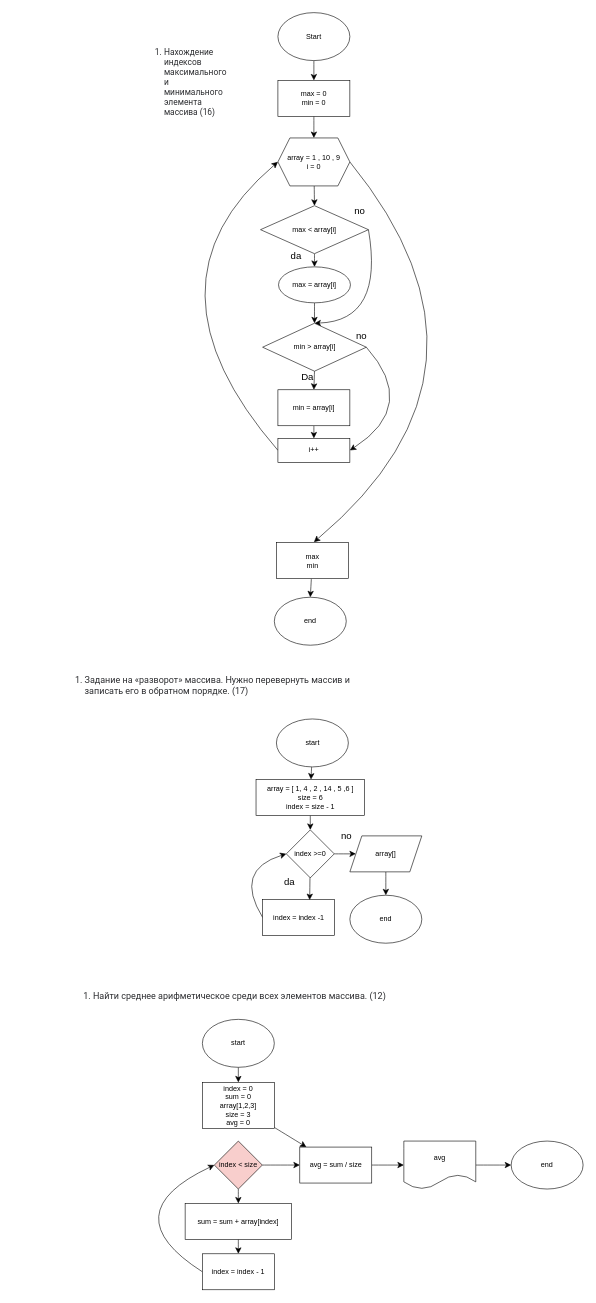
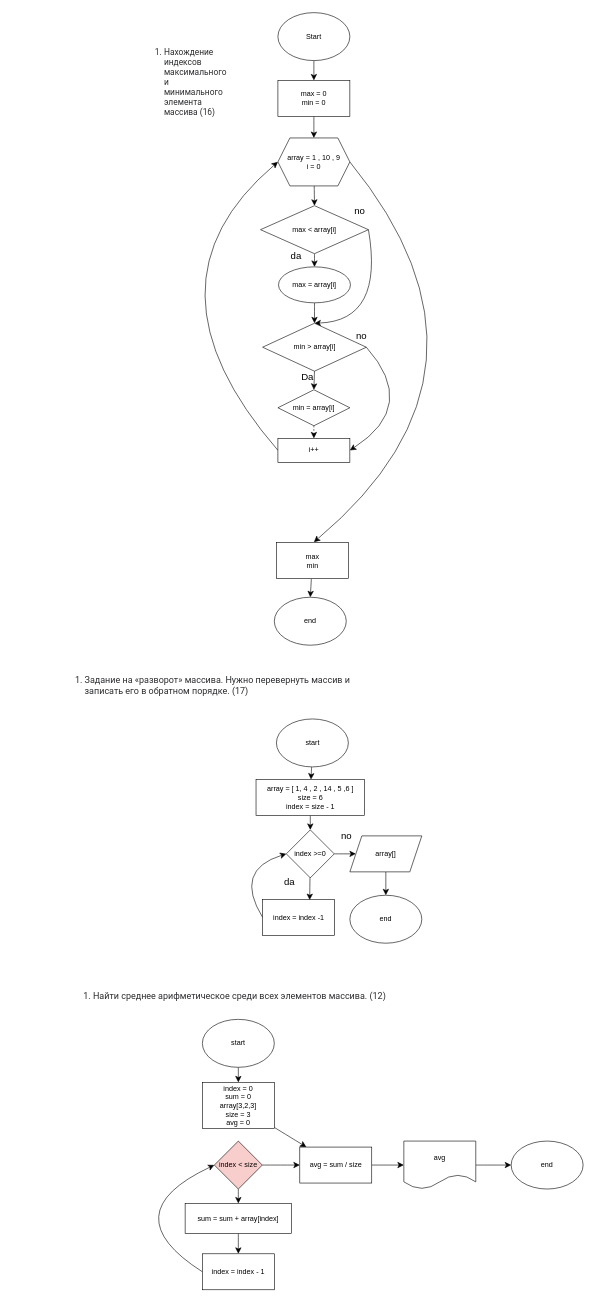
(314, 408) -> (314, 408)
(314, 427) -> (314, 427)
(239, 1106) -> (239, 1106)
(239, 1222) -> (239, 1219)
